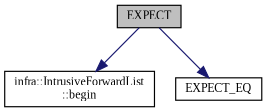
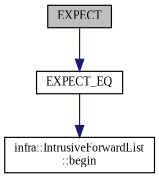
(122, 45) -> (80, 110)
